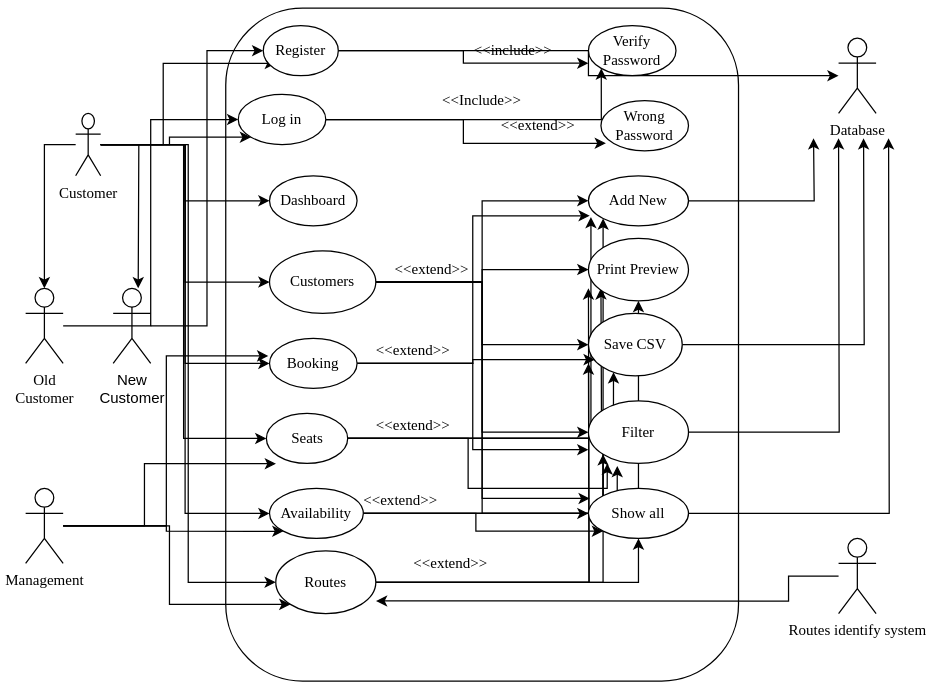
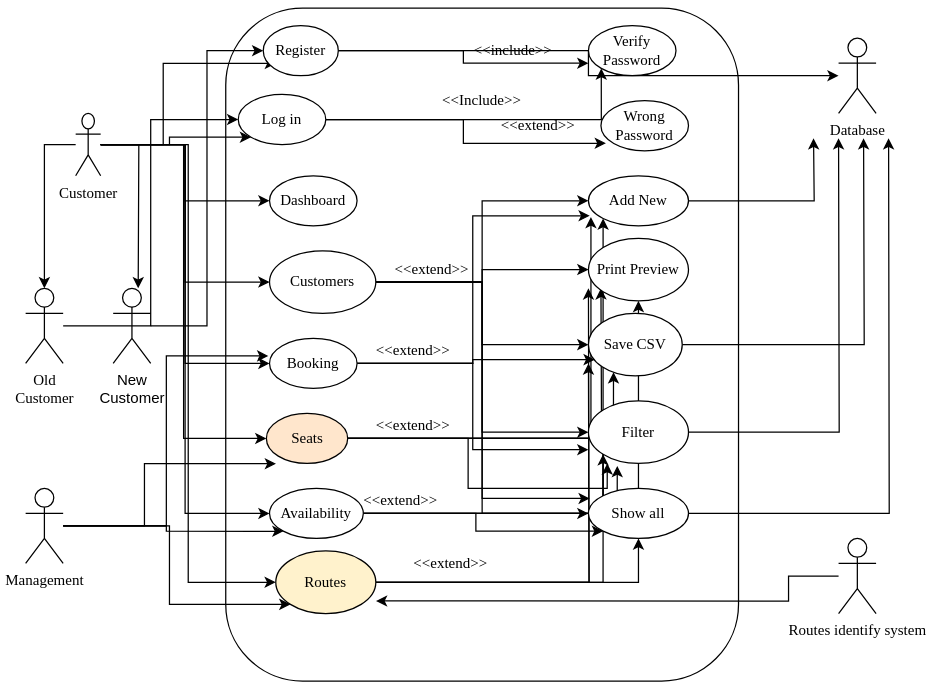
(307, 438) -> (307, 438)
(326, 582) -> (326, 582)
